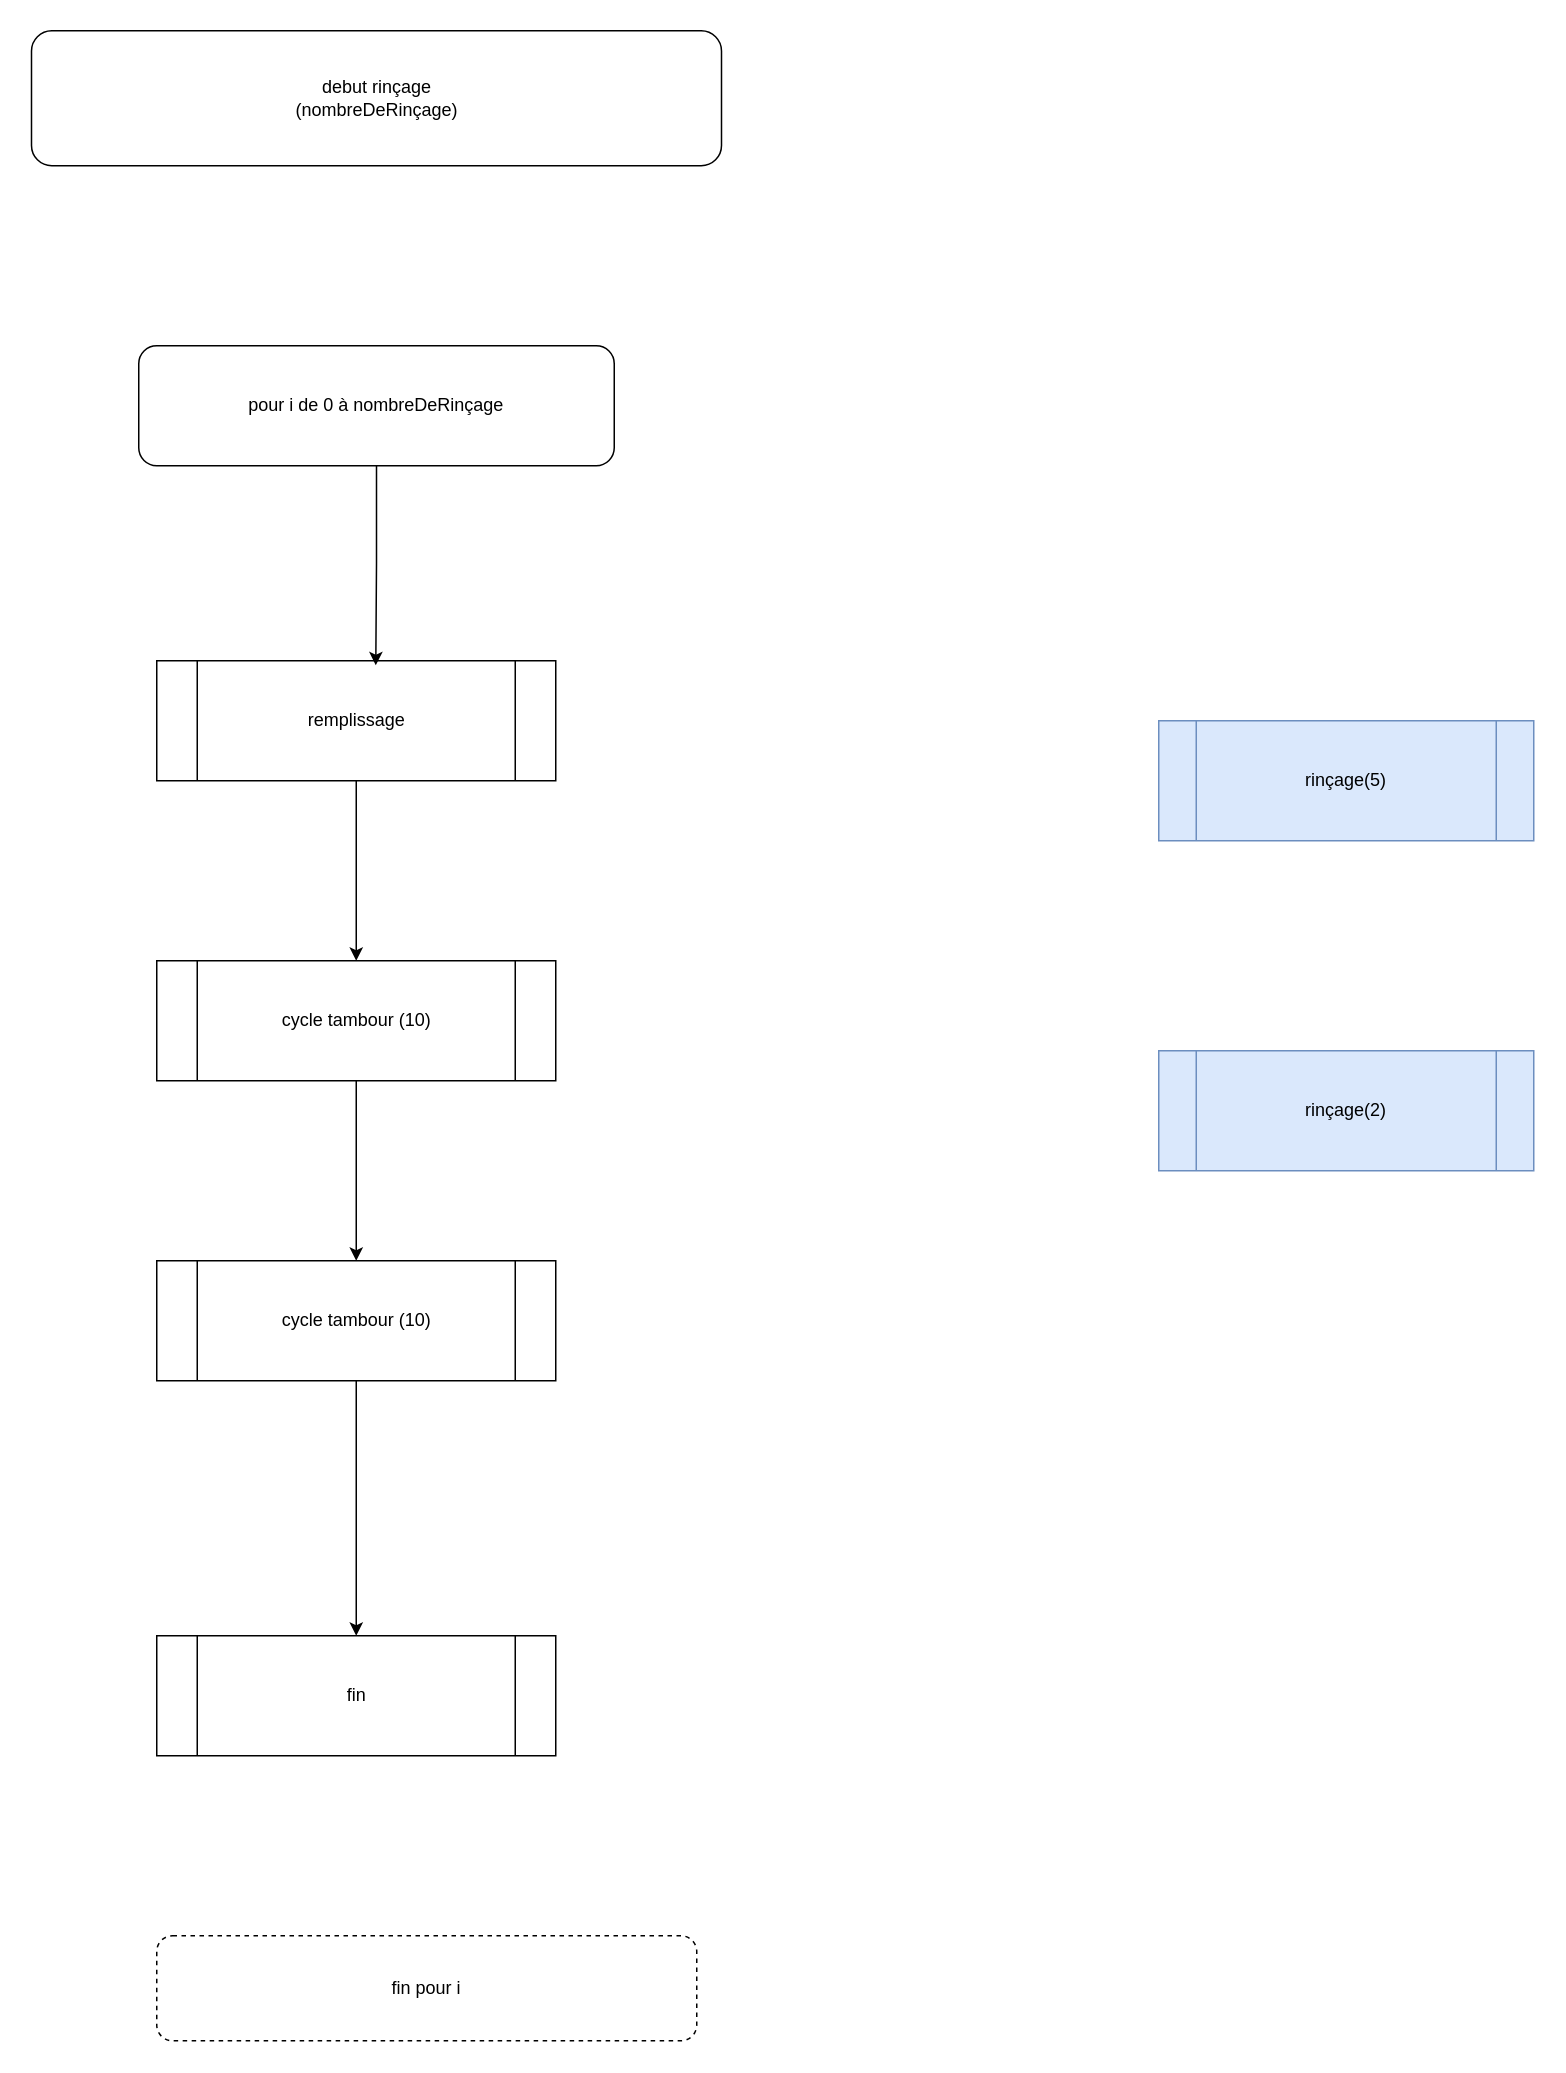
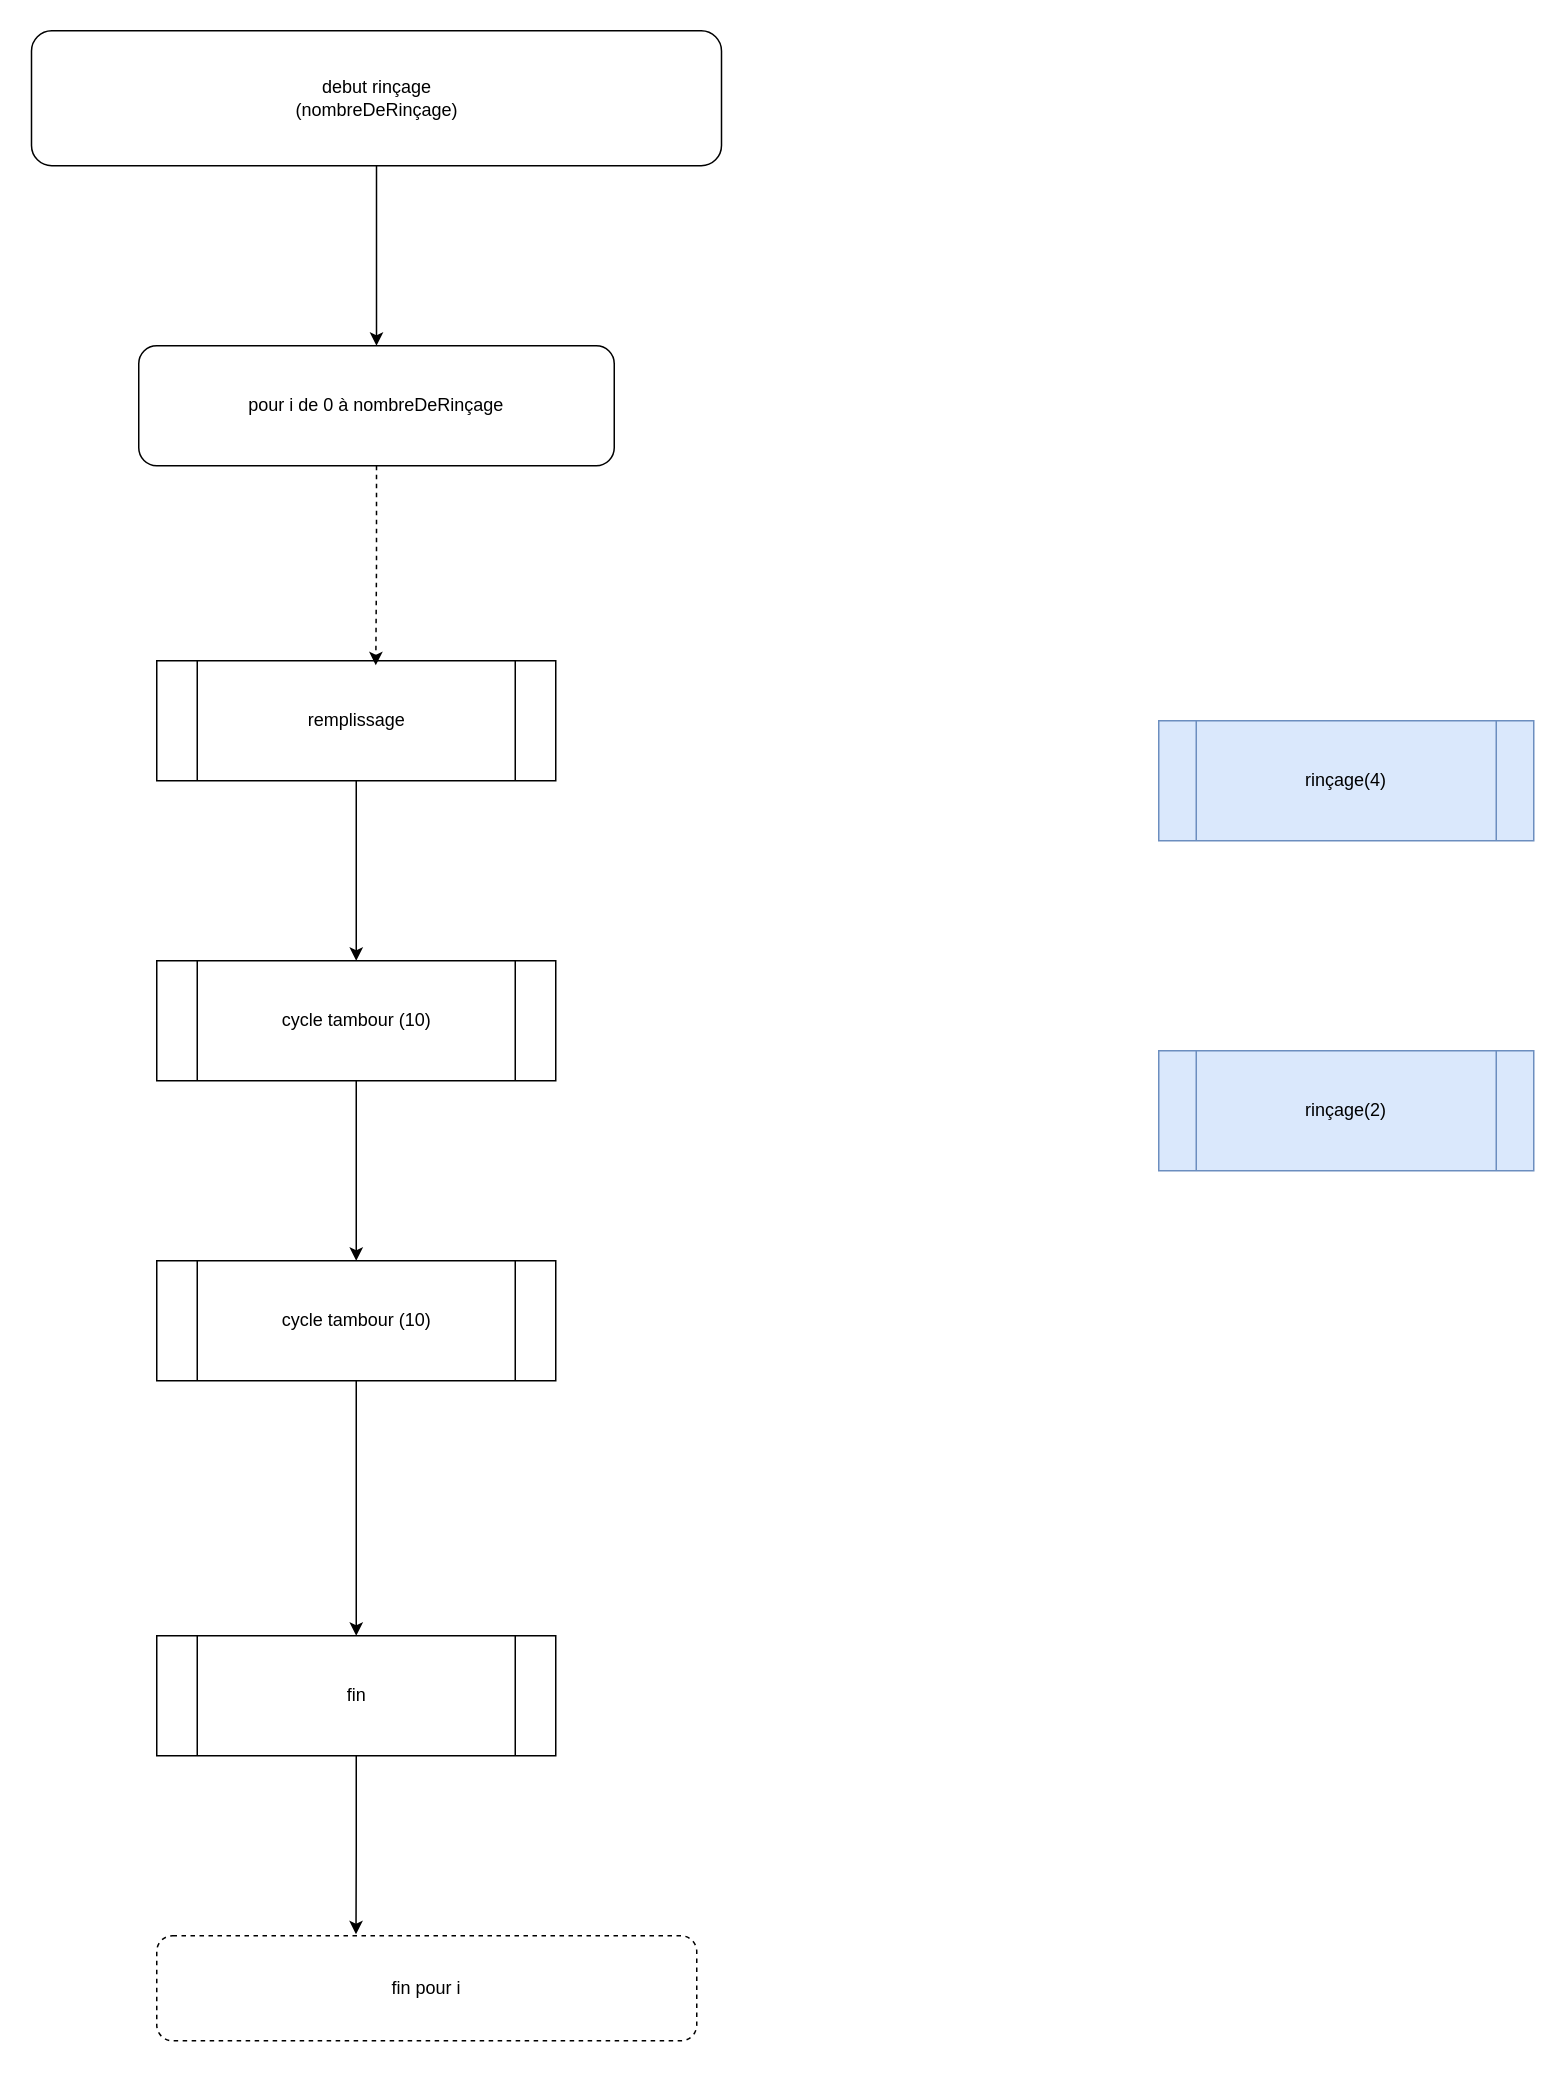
none -> (377, 251)
(377, 561) -> (377, 561)
(1346, 781) -> (1346, 781)
none -> (356, 1840)
